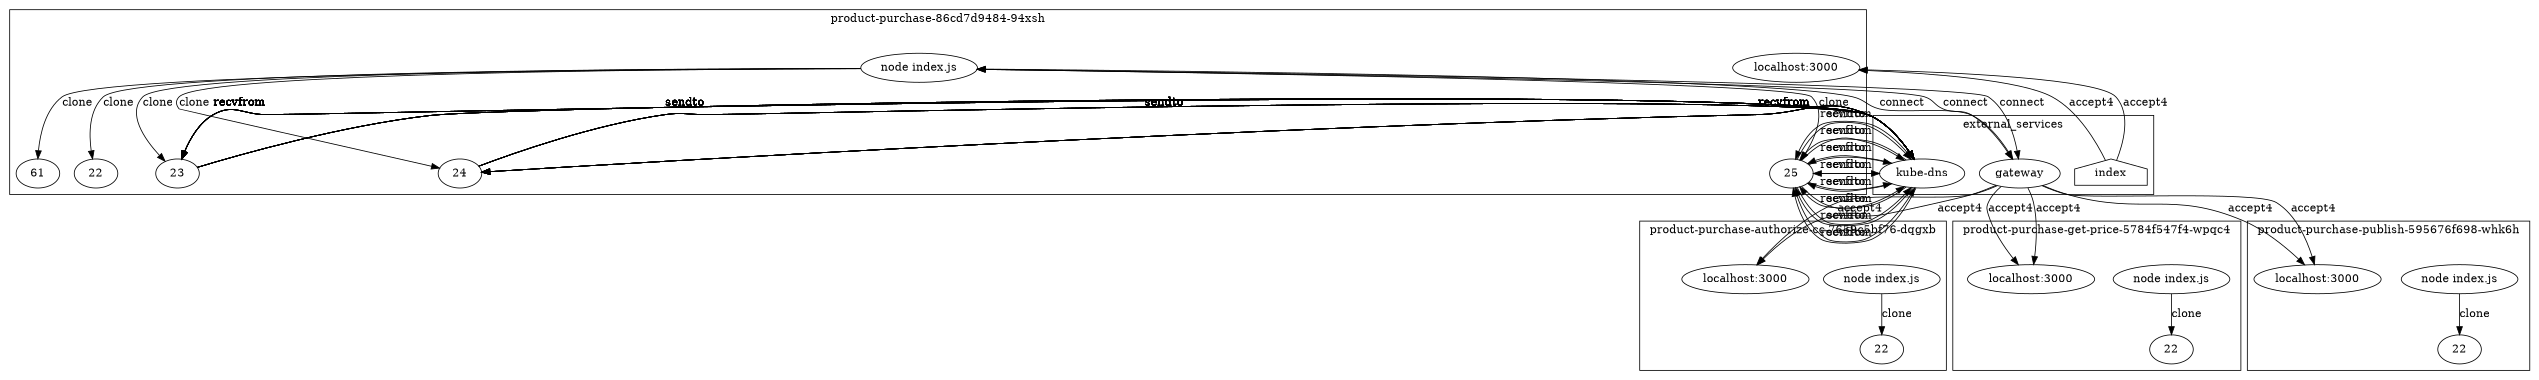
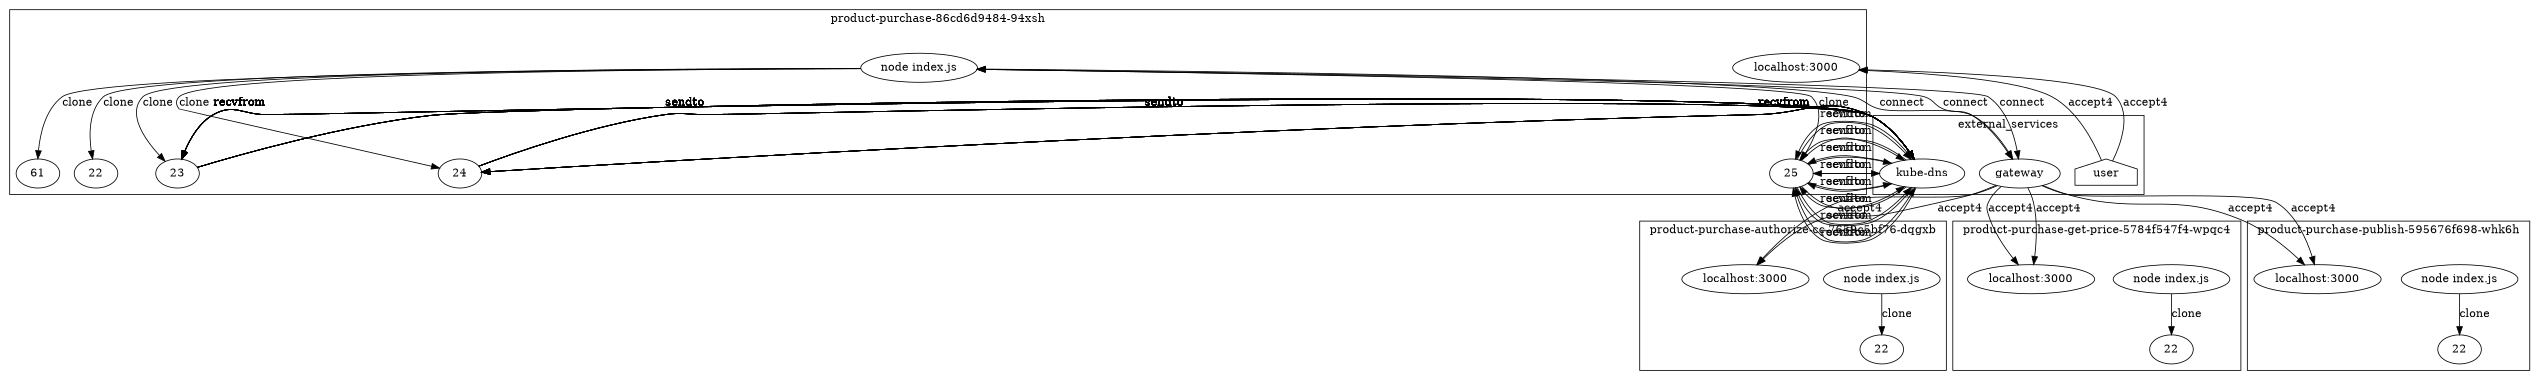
(938, 19) -> (938, 19)
(2111, 173) -> (2106, 173)
